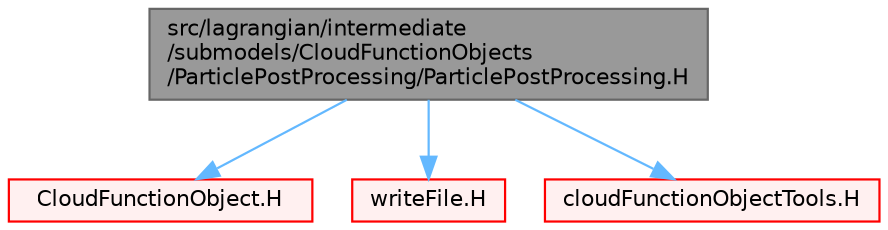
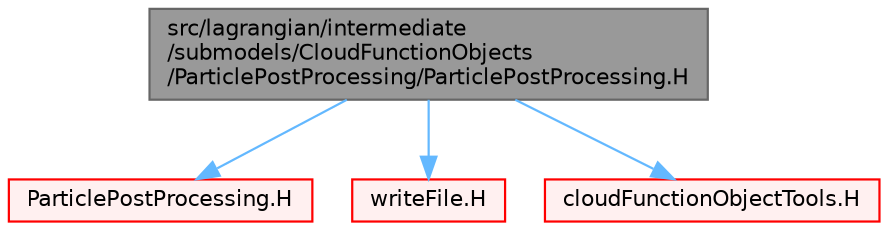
(161, 200) -> (161, 200)
